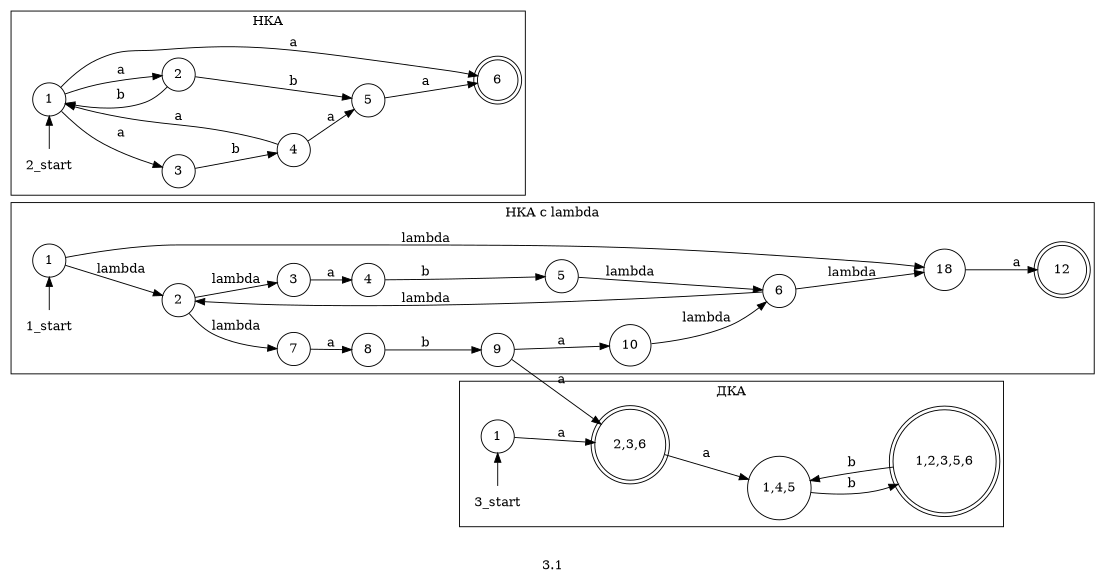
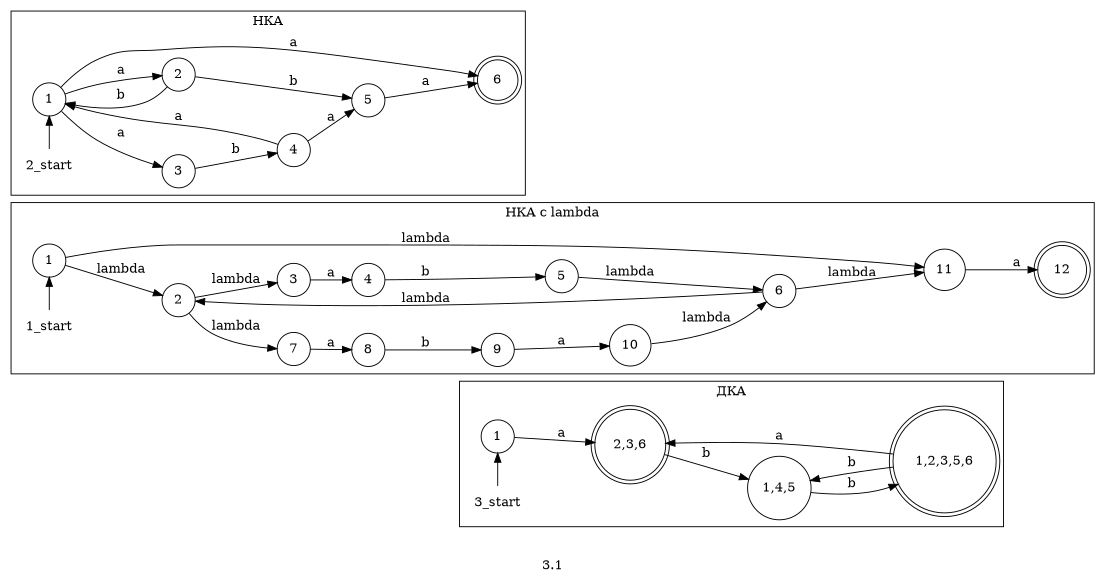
(945, 270) -> (945, 270)
(552, 389) -> (784, 444)
(707, 454) -> (707, 454)
